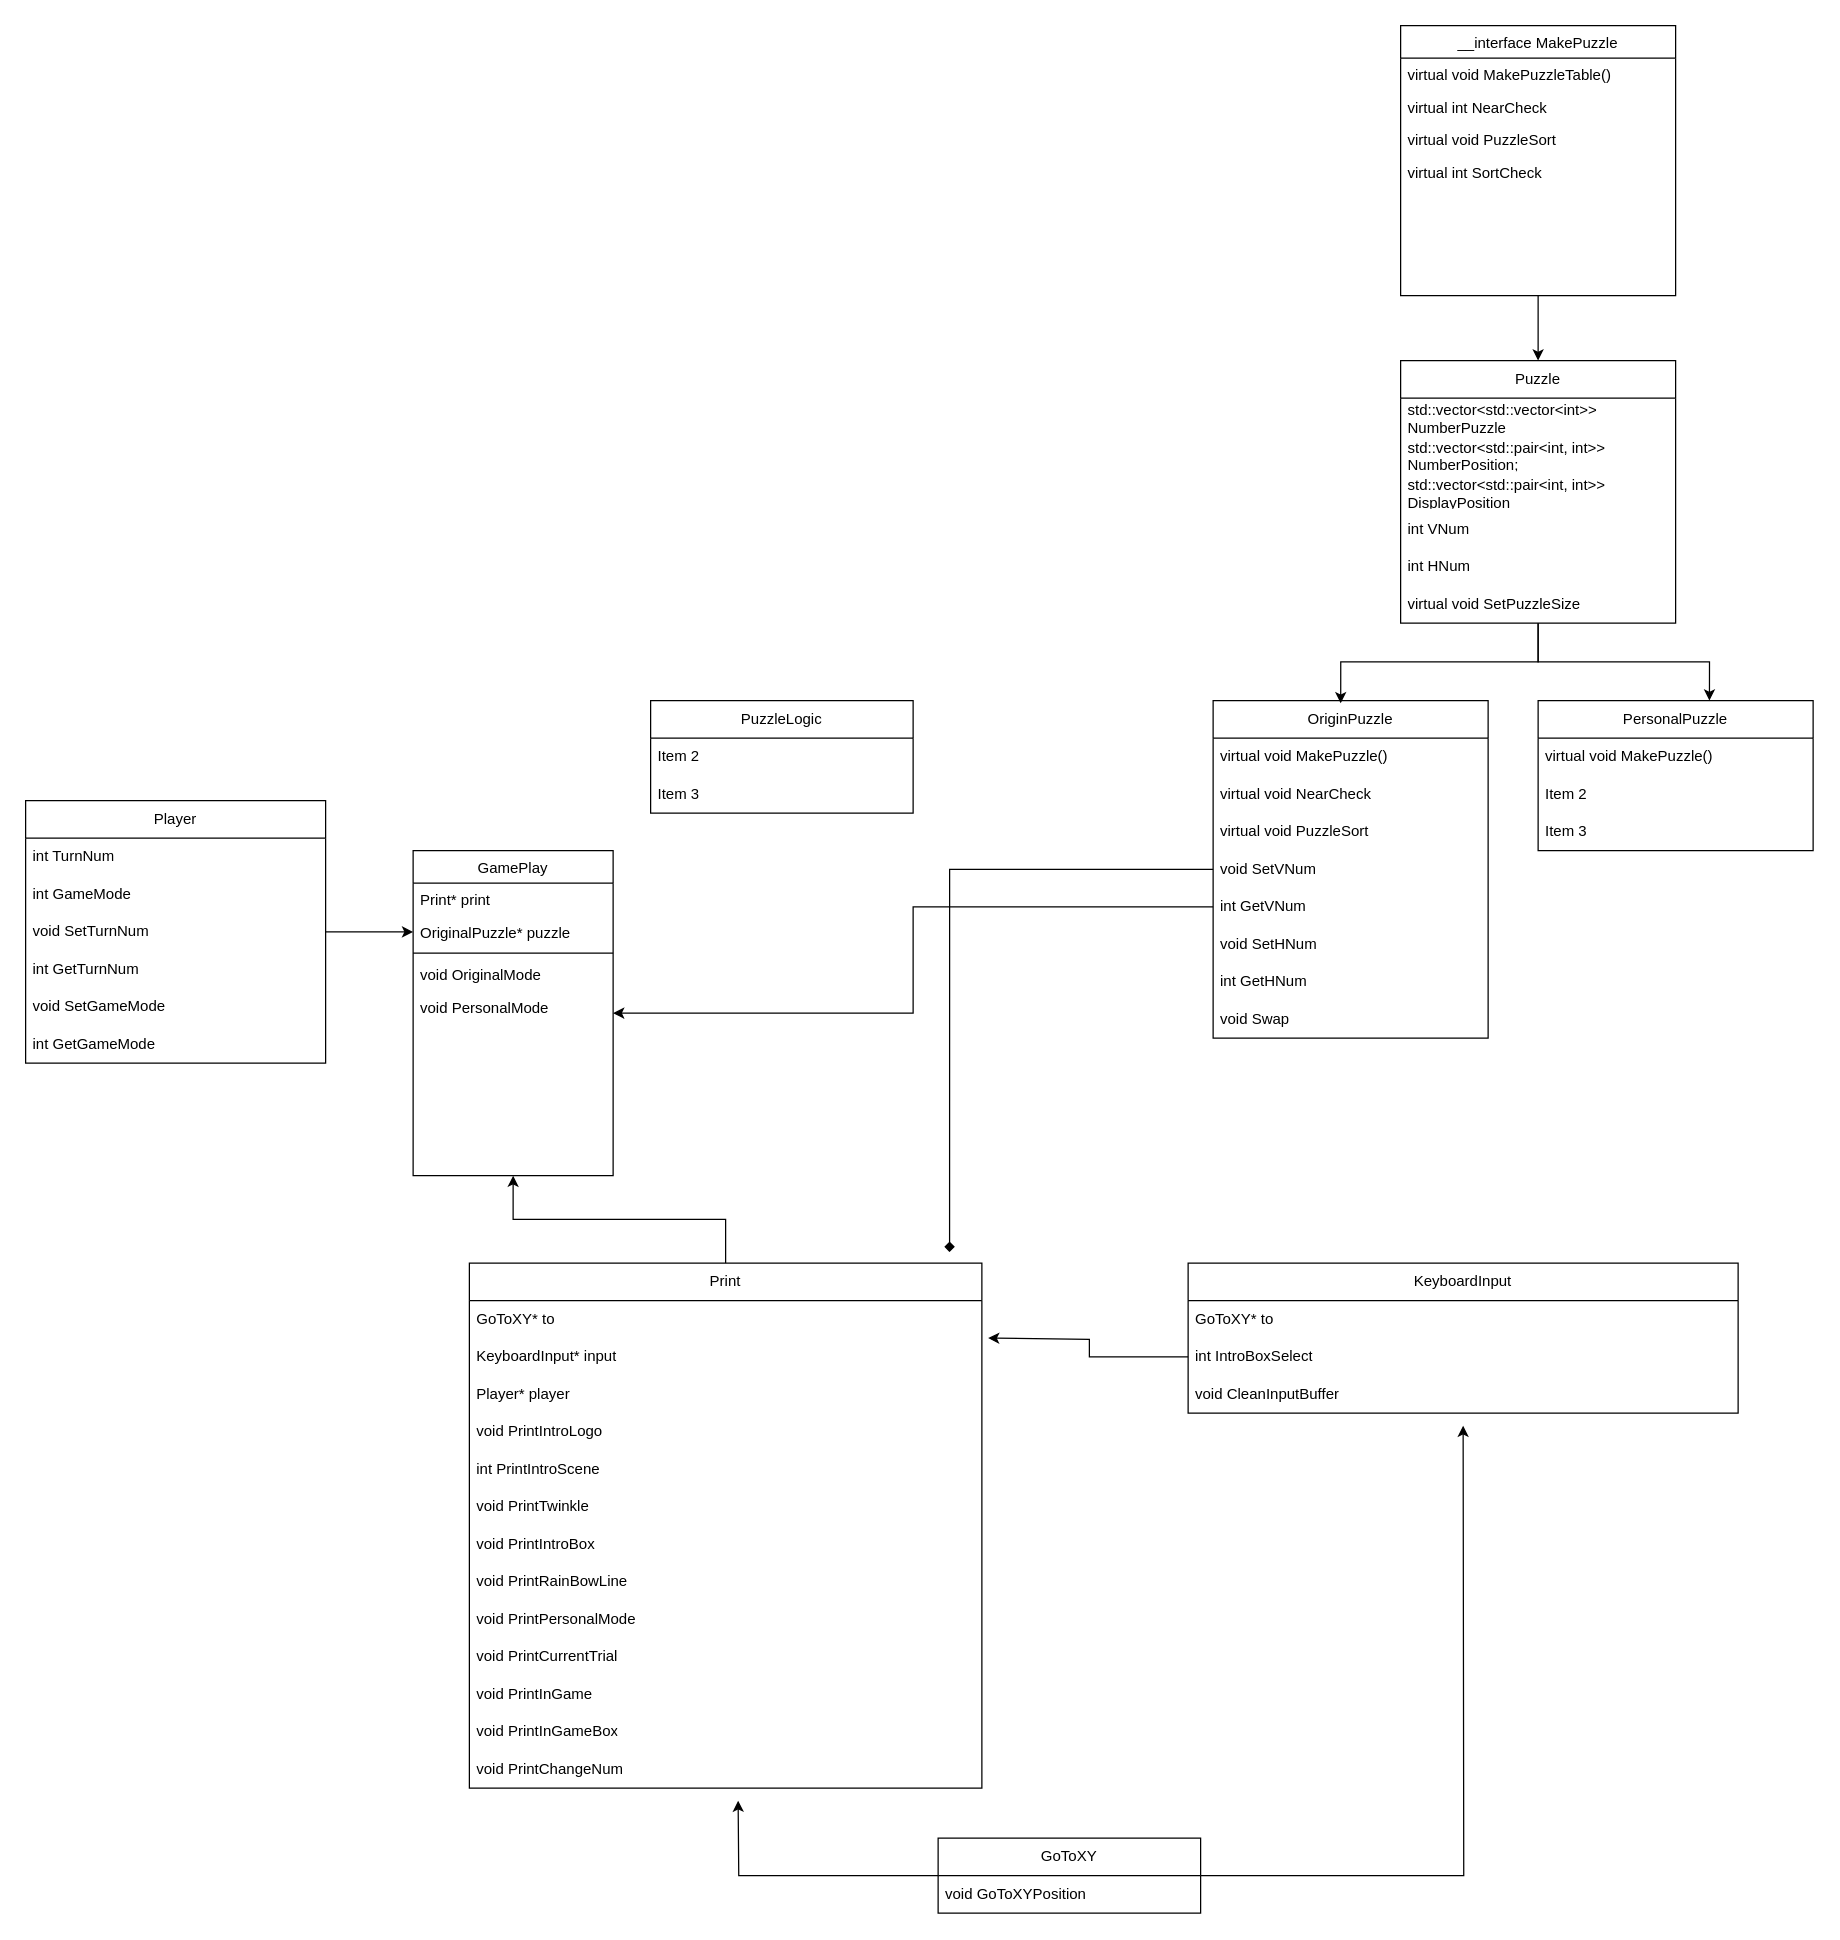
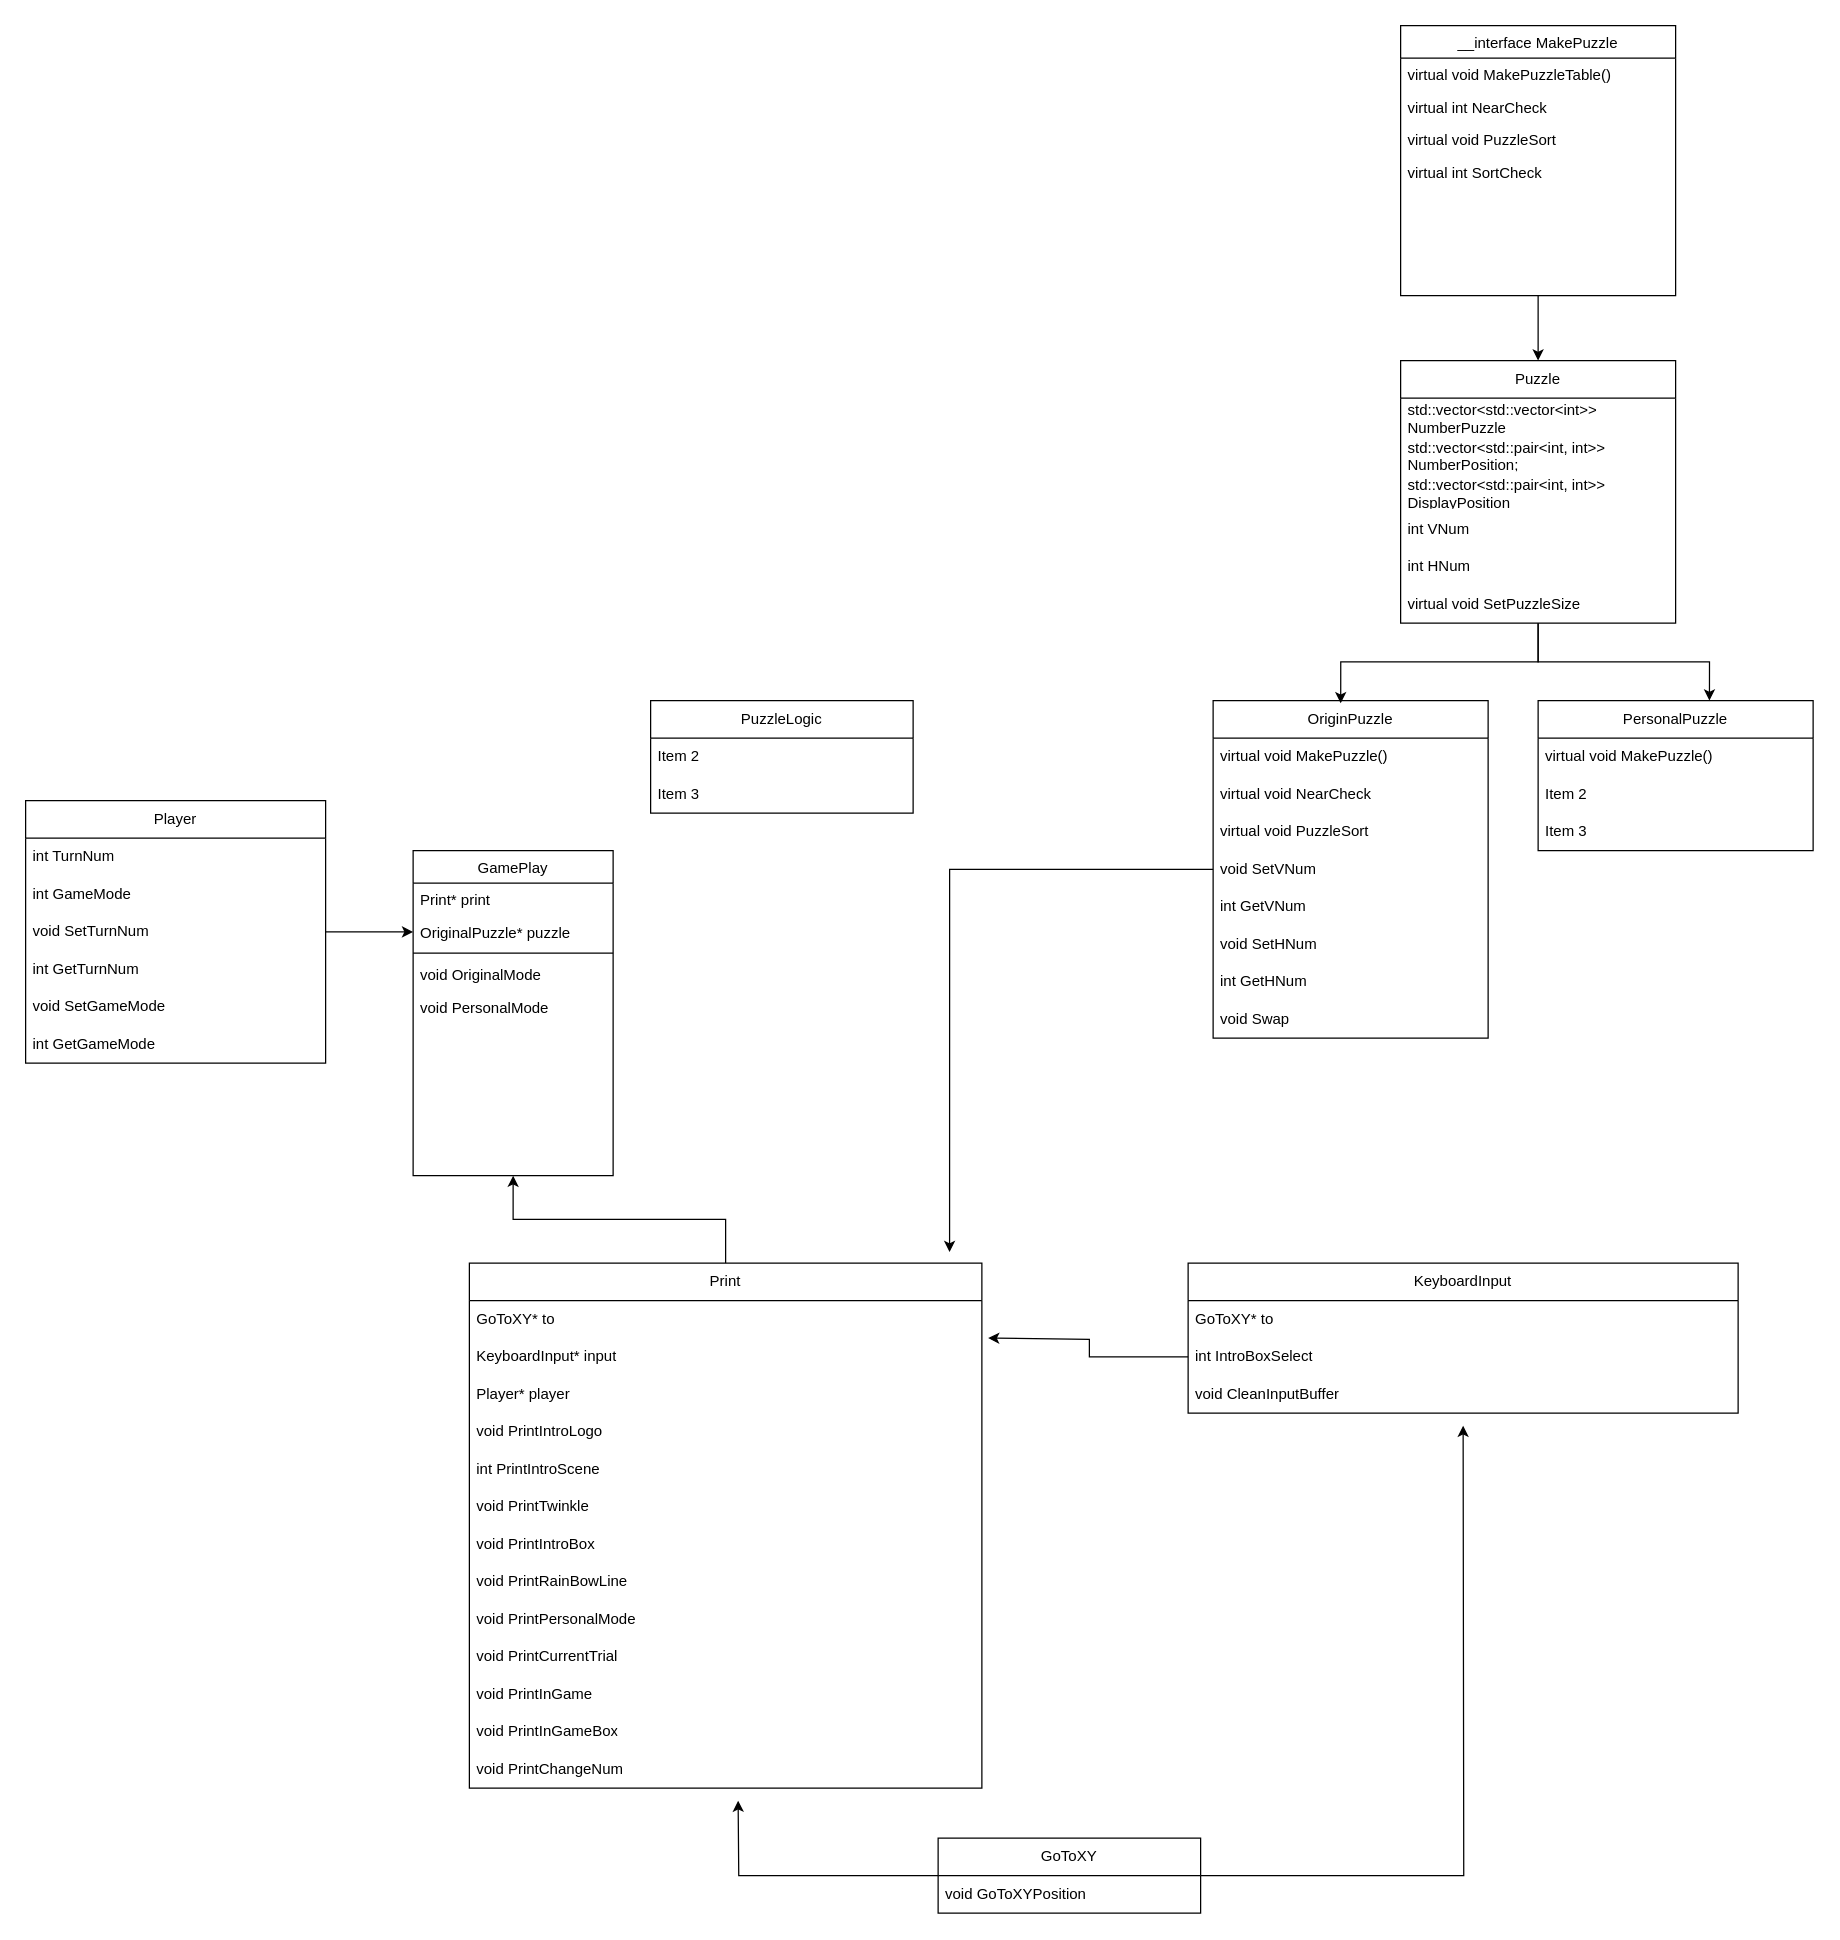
(913, 957) -> none
(950, 1241) -> (950, 1242)
